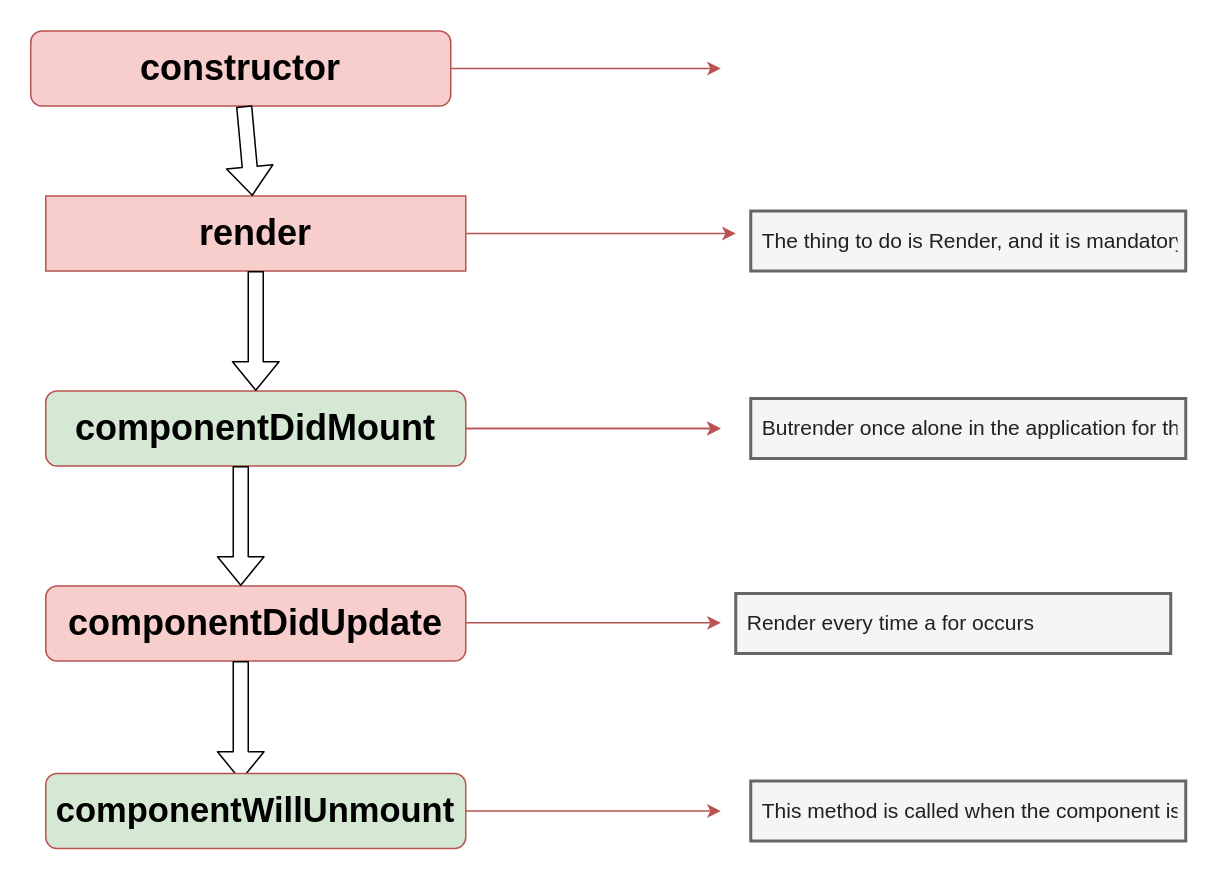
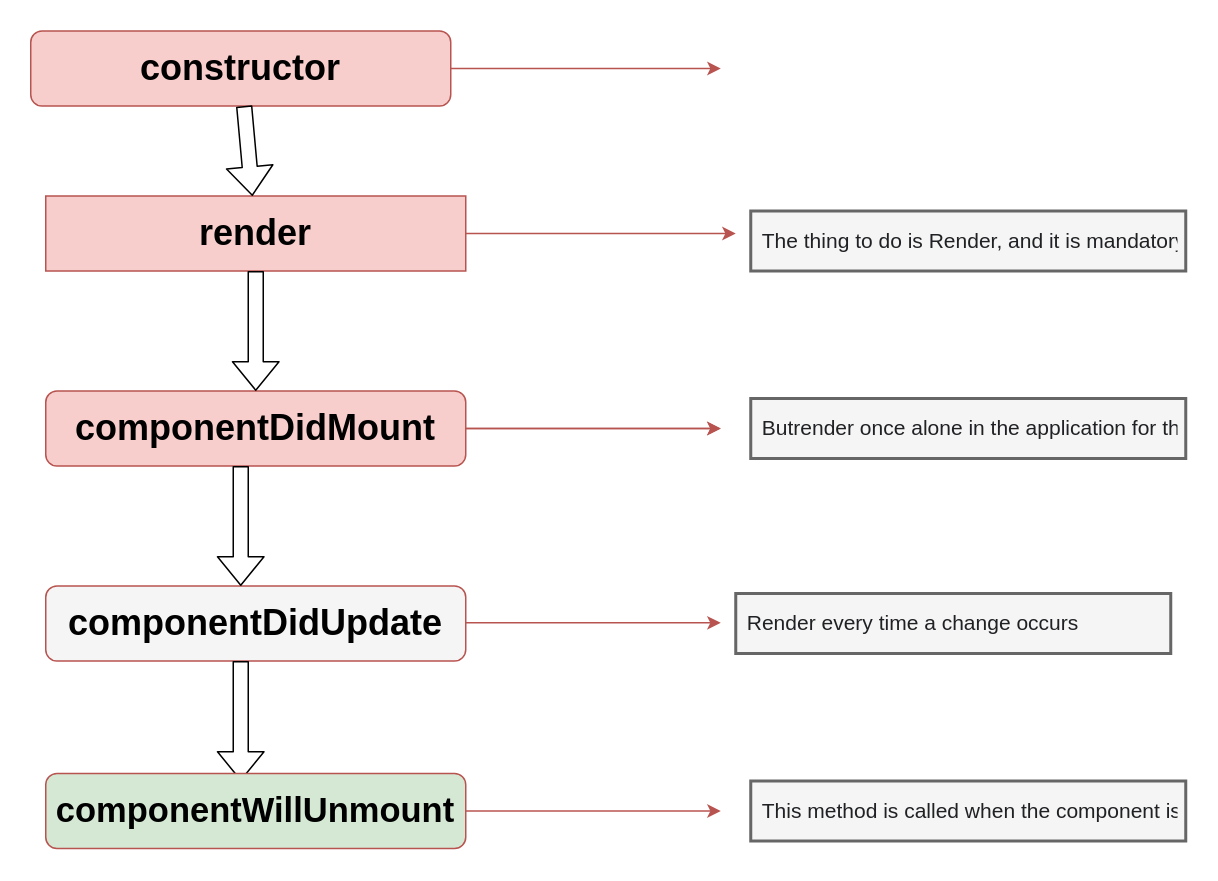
(256, 428) -> (256, 428)
(256, 623) -> (256, 623)
(954, 623) -> (954, 623)
